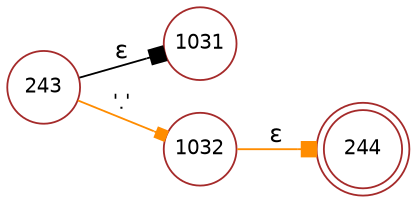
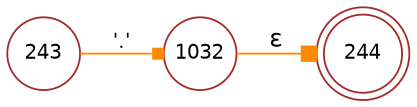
(200, 44) -> none
